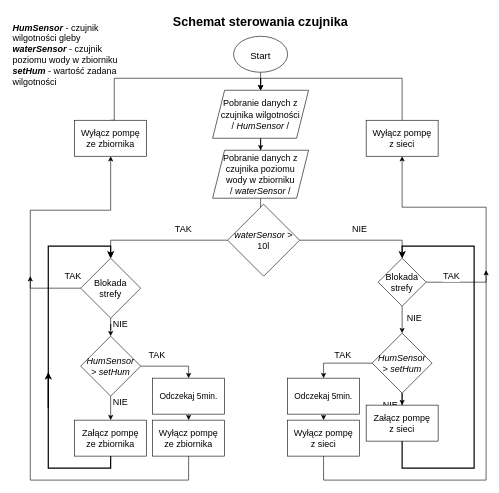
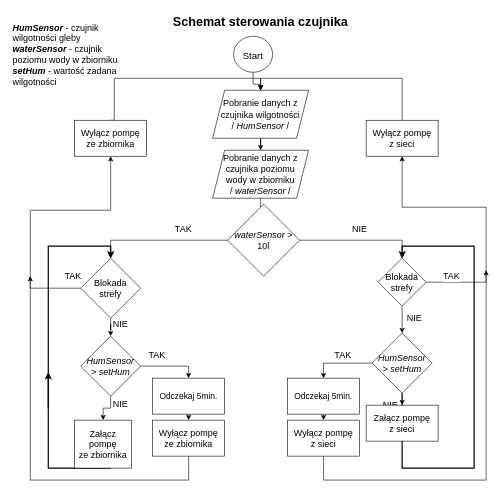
(261, 54) -> (253, 54)
(111, 438) -> (103, 444)
